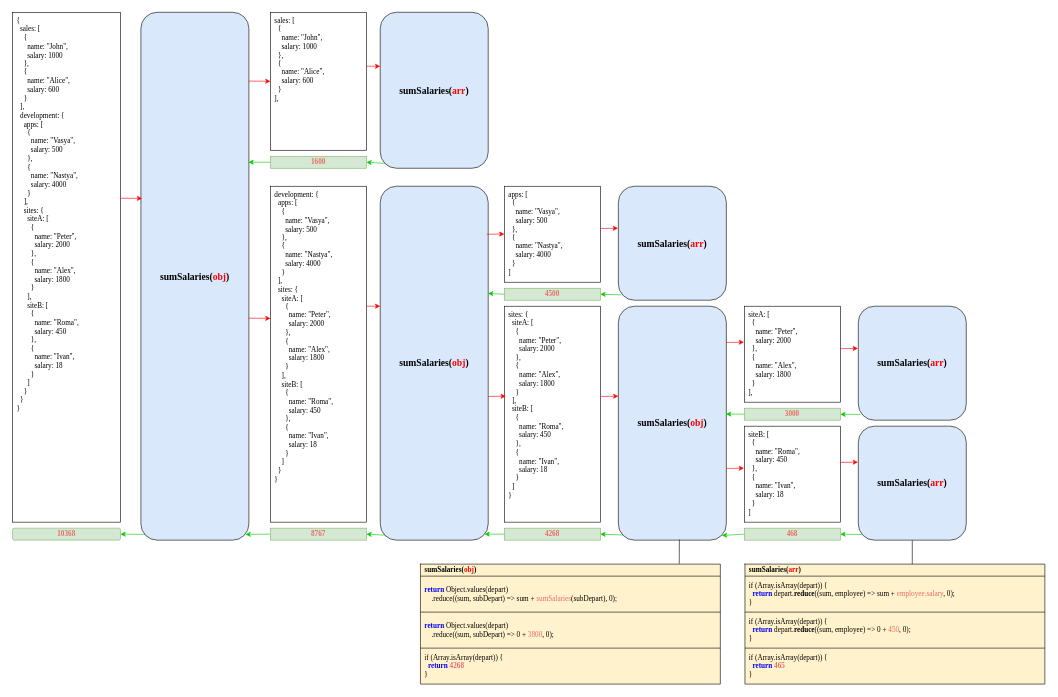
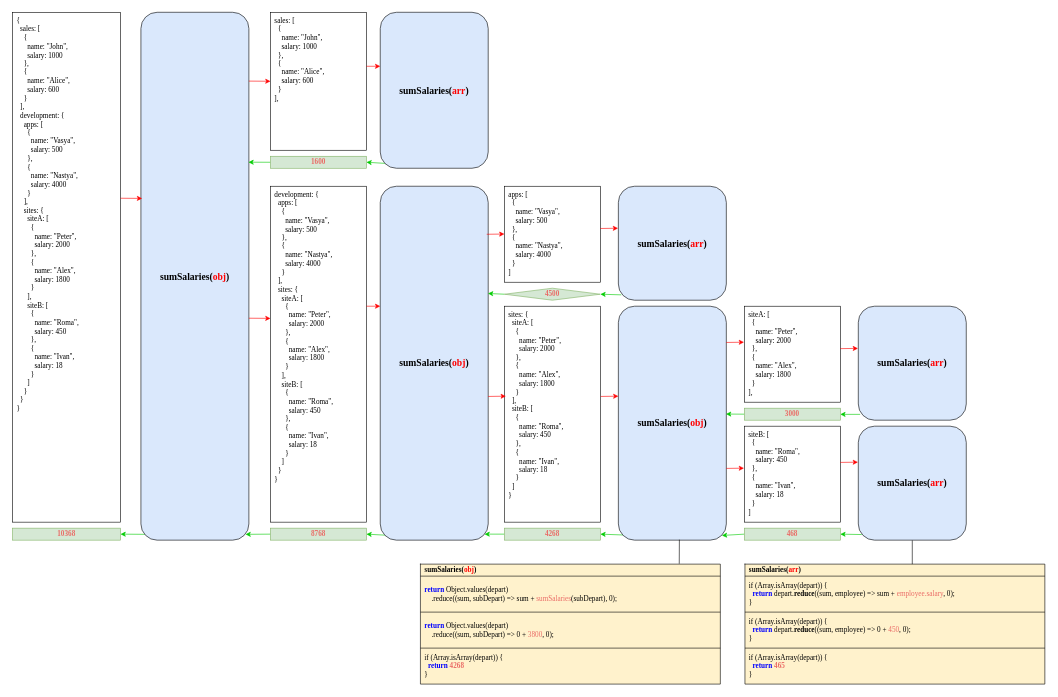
(552, 294) -> (552, 294)
(66, 534) -> (66, 534)
(318, 534) -> (318, 534)
